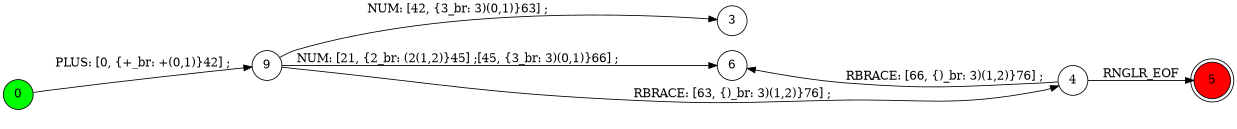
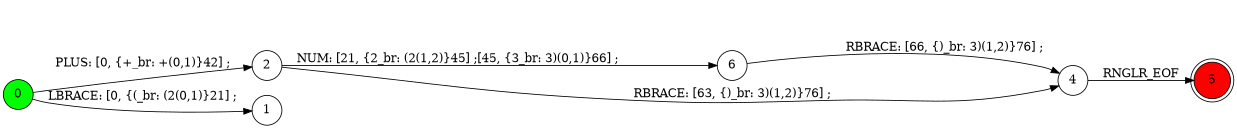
(732, 21) -> none
(267, 66) -> (267, 66)
(906, 86) -> (900, 54)
none -> (267, 110)
